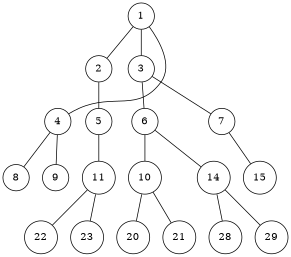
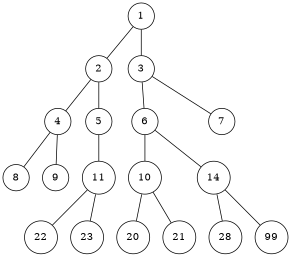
(149, 93) -> (78, 95)
(260, 178) -> none
(272, 237) -> (272, 237)
